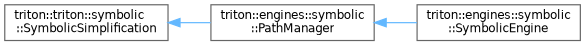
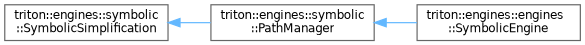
(86, 23) -> (86, 23)
(499, 23) -> (499, 23)
